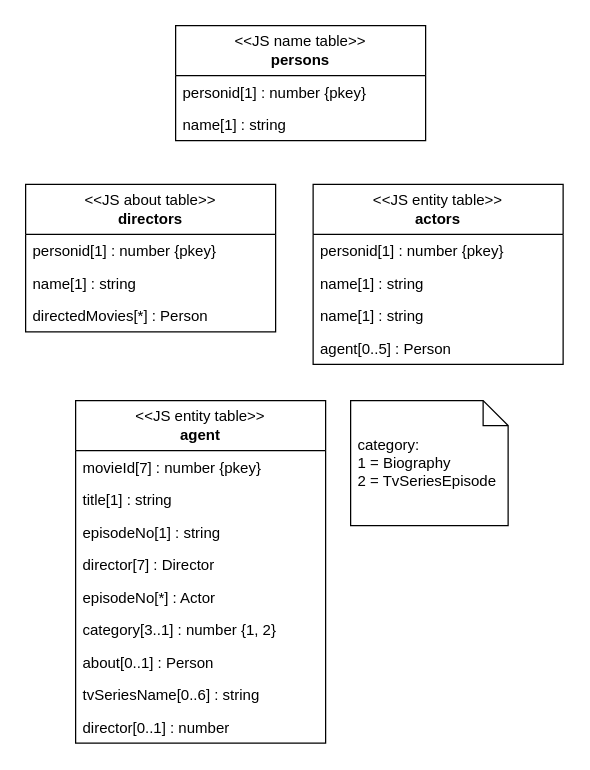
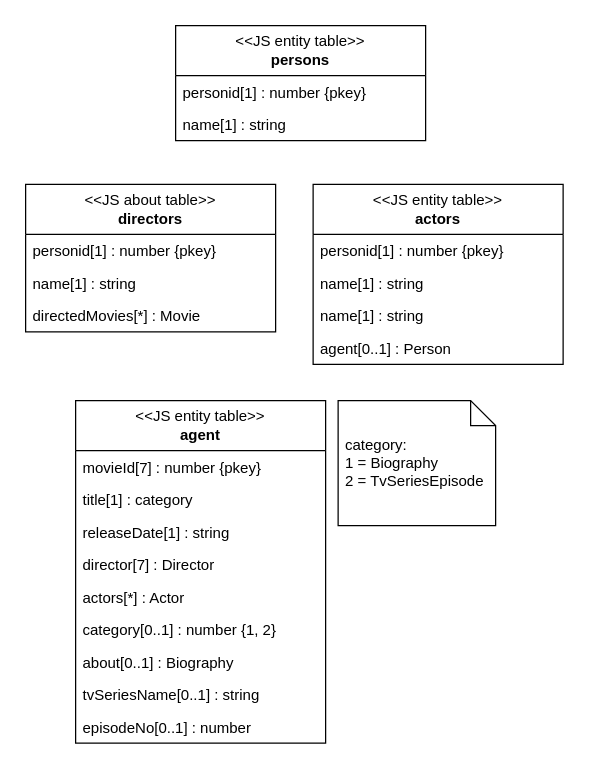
(301, 51) -> (301, 51)
(132, 316) -> (126, 316)
(394, 349) -> (394, 349)
(429, 463) -> (417, 463)
(142, 500) -> (153, 500)
(161, 533) -> (169, 533)
(159, 598) -> (148, 598)
(193, 630) -> (193, 630)
(157, 663) -> (167, 663)
(182, 695) -> (182, 695)
(167, 728) -> (172, 728)
